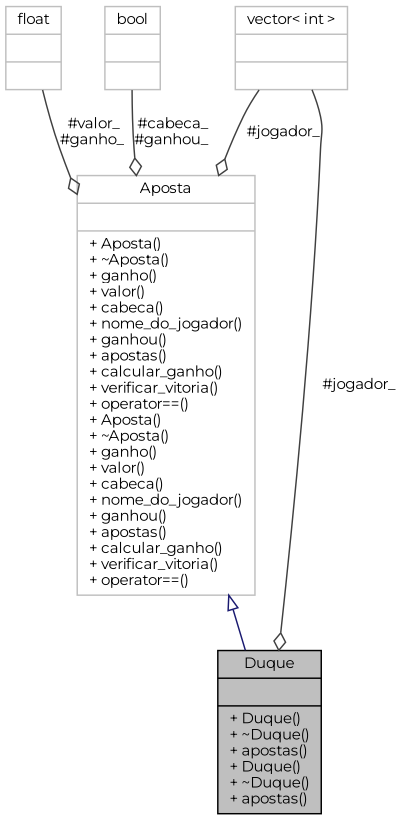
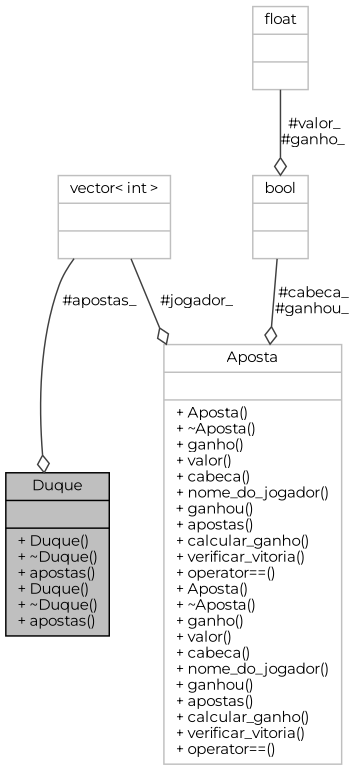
(55, 134) -> (280, 123)
(358, 385) -> (98, 302)
(239, 630) -> none
